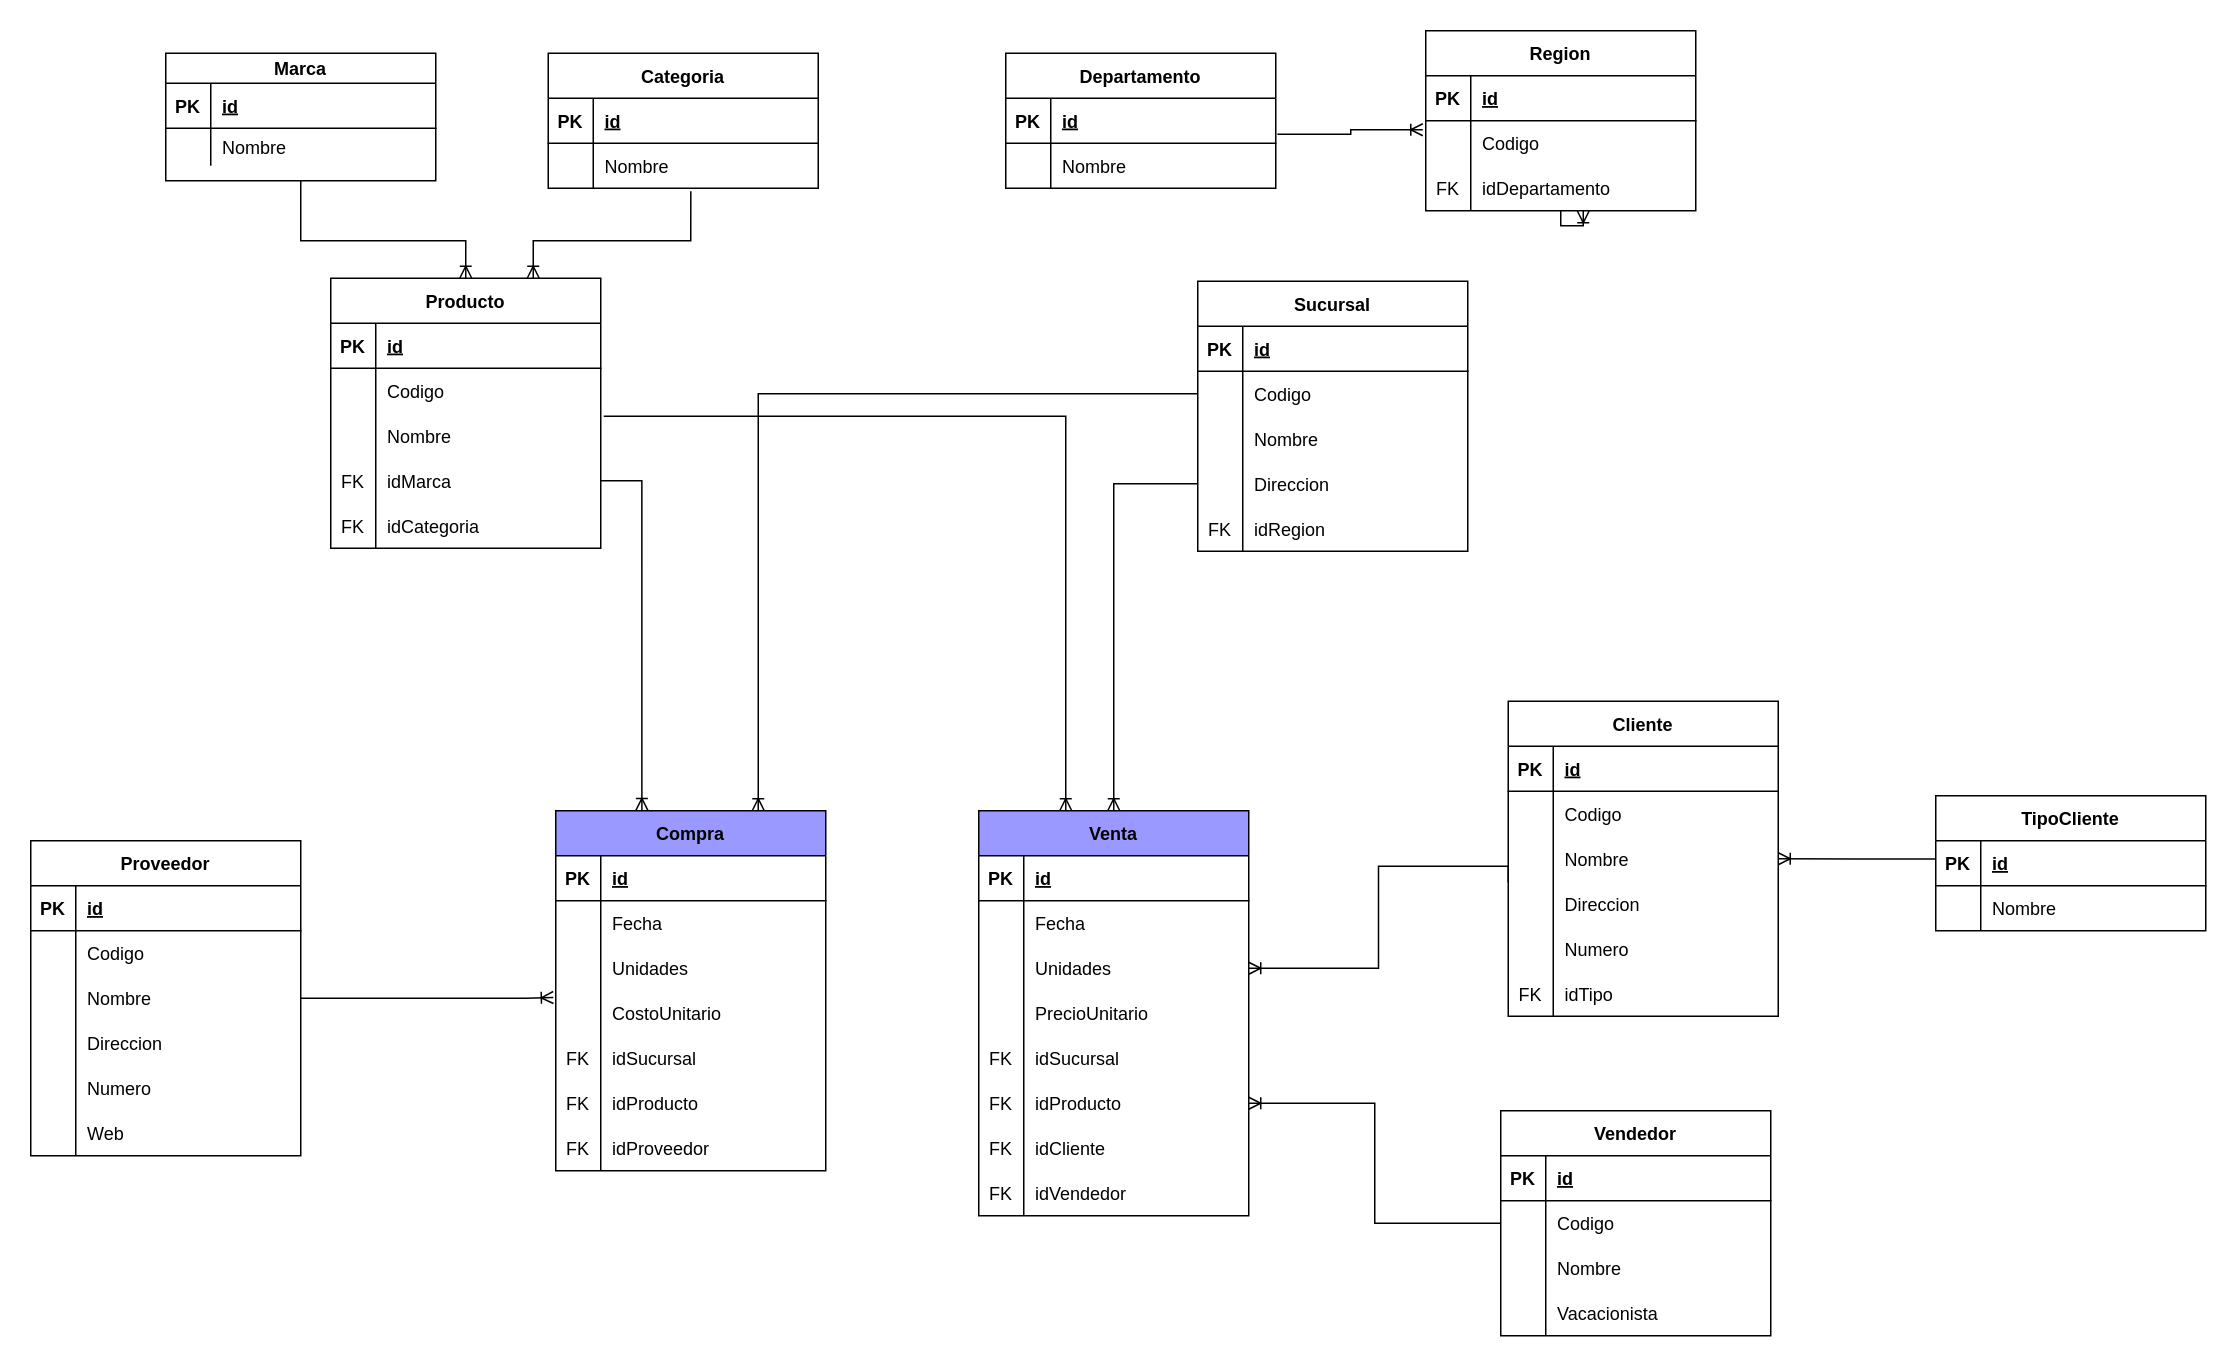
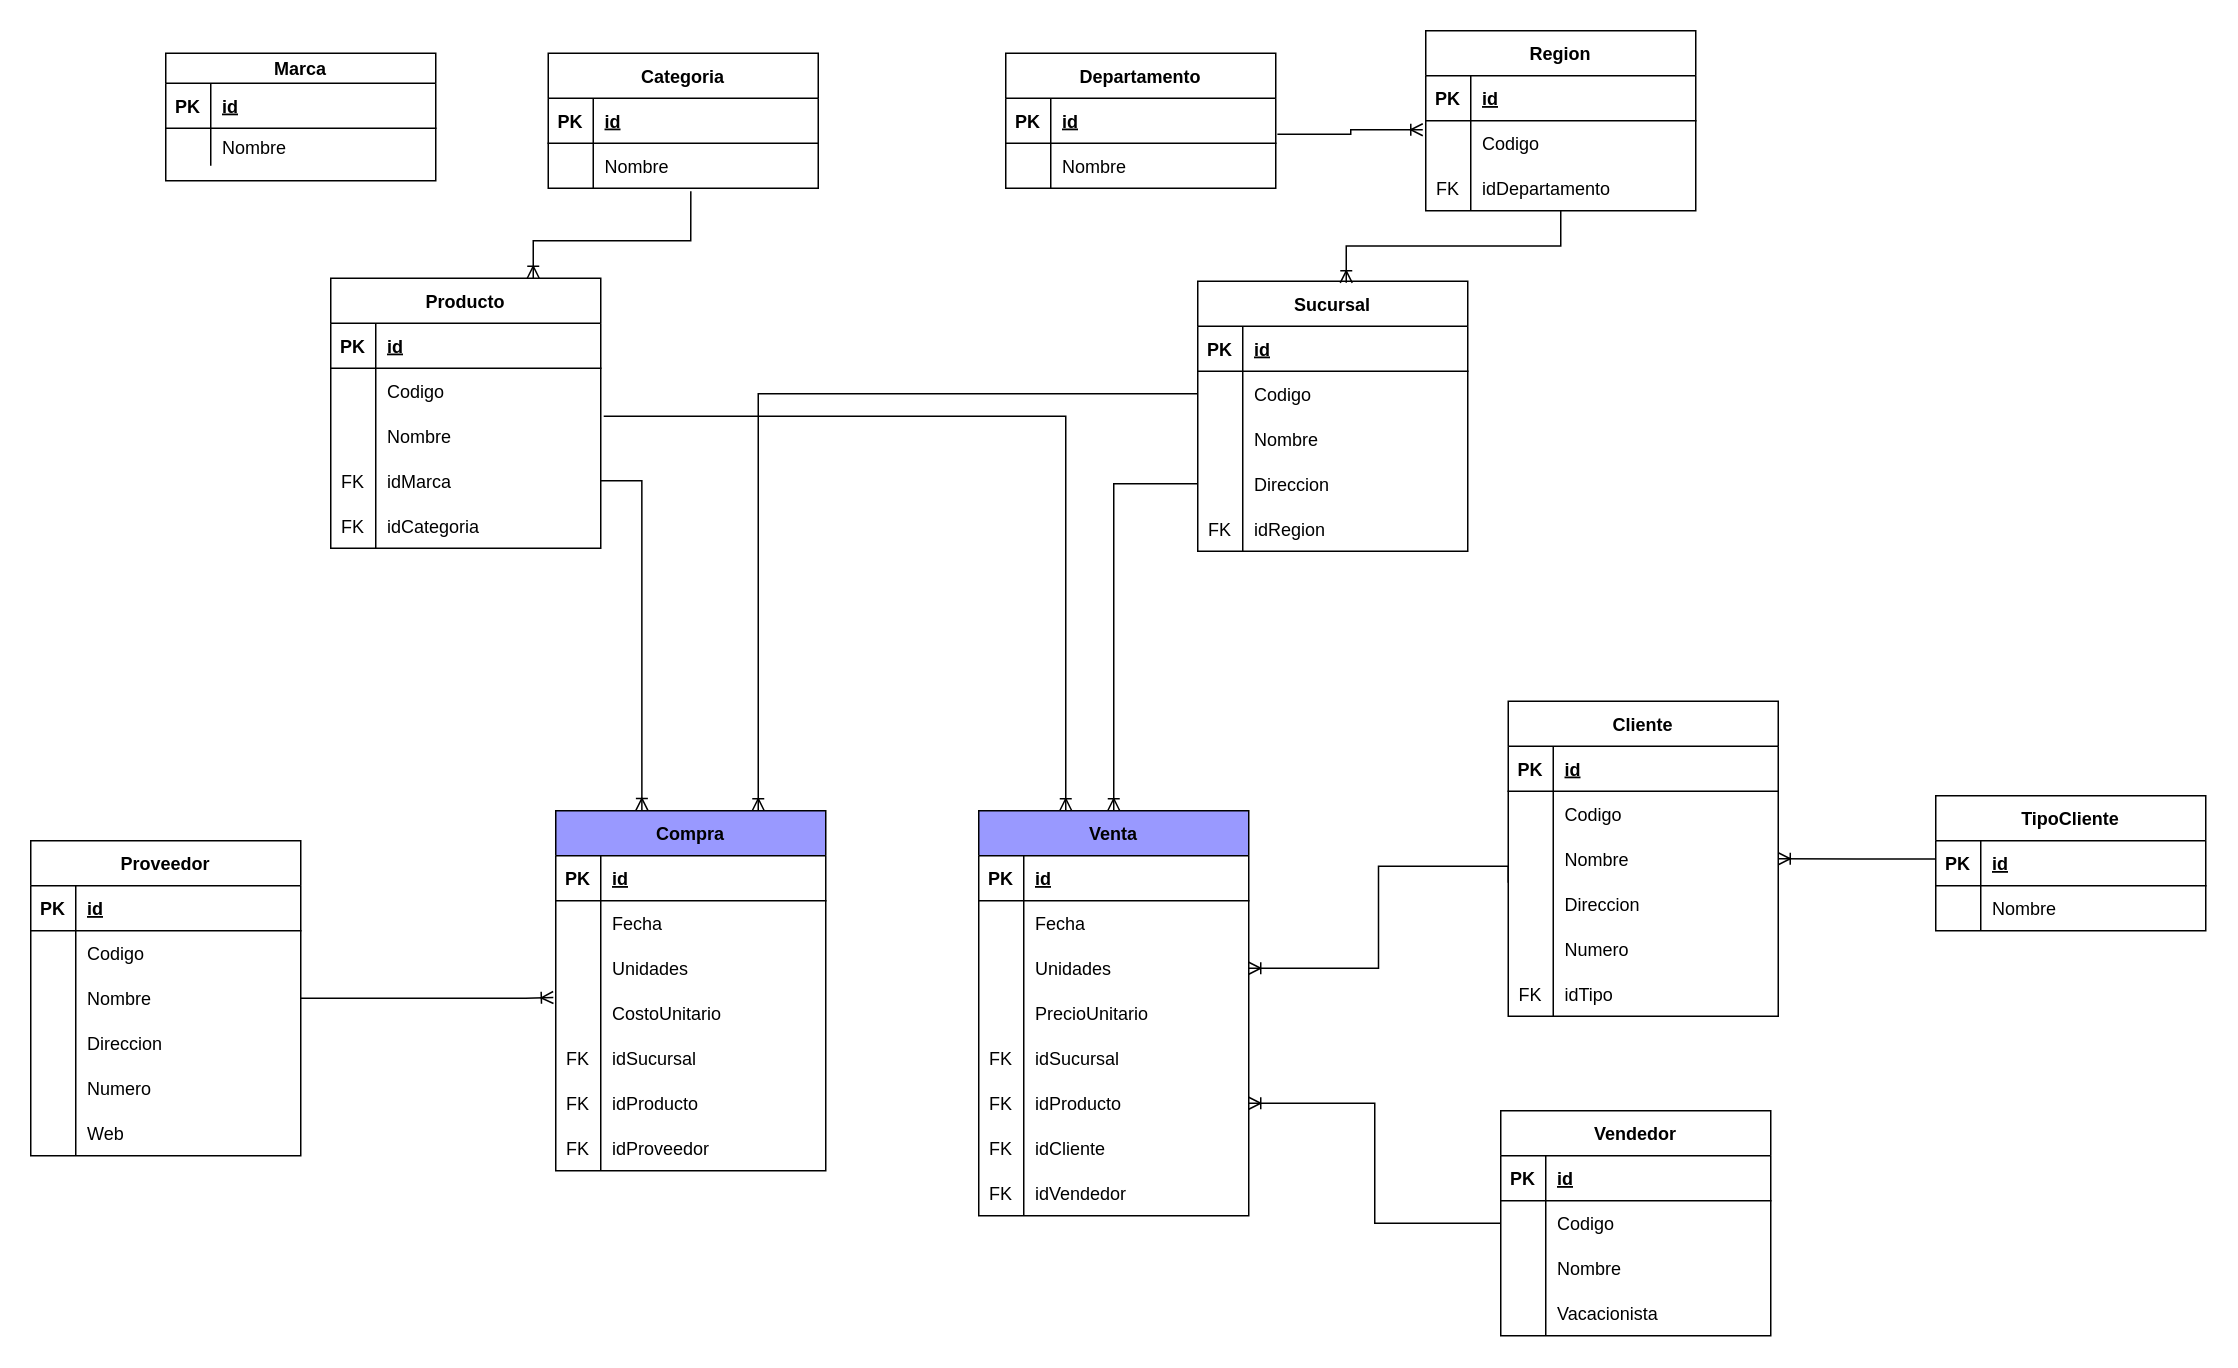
(1577, 226) -> (1447, 246)
(373, 241) -> none
